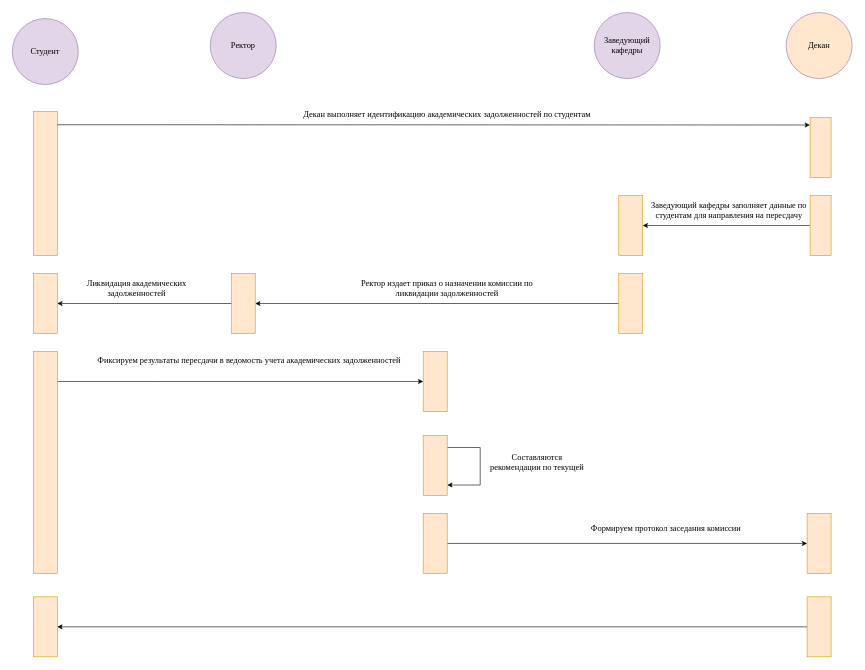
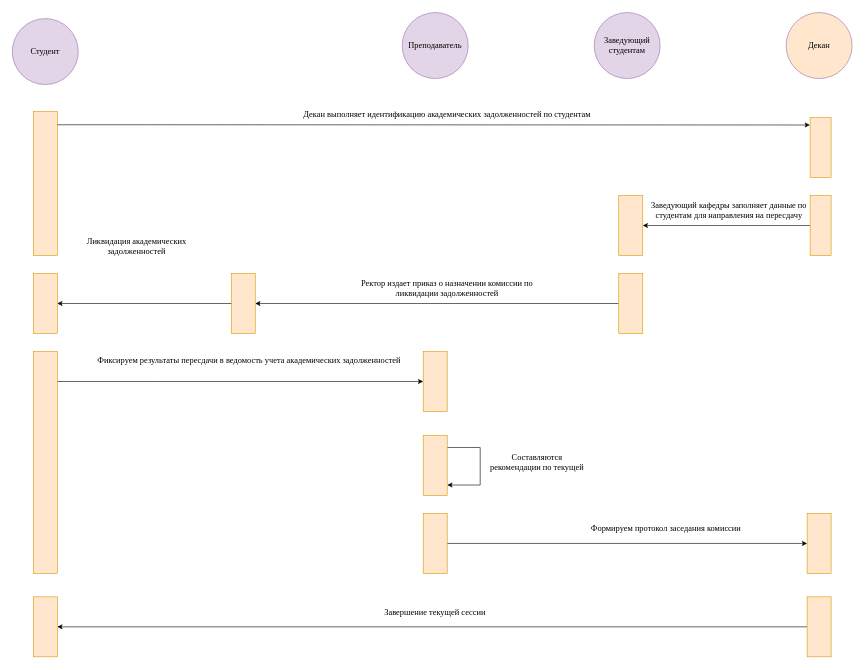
(243, 45) -> none
none -> (435, 45)
(627, 45) -> (627, 45)
(137, 288) -> (137, 246)
none -> (435, 612)
